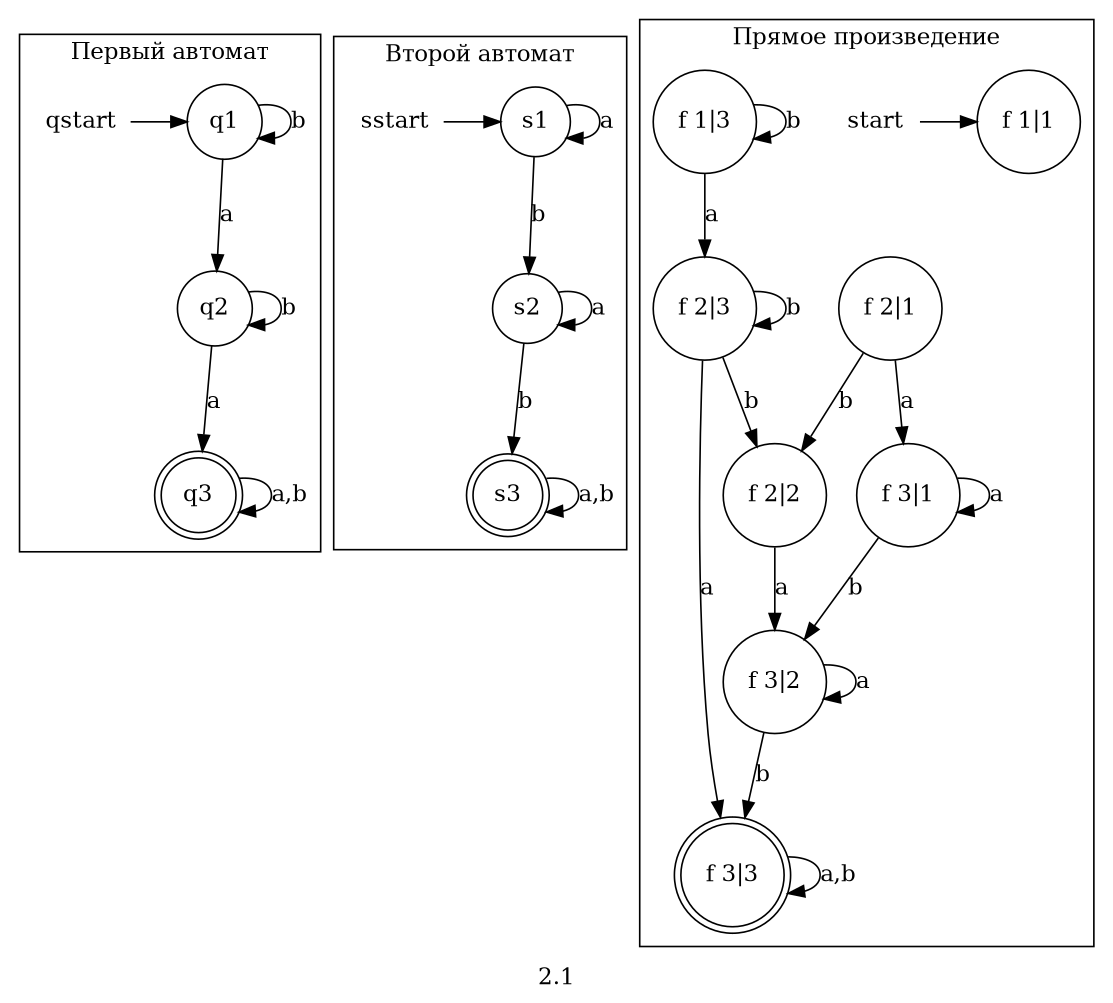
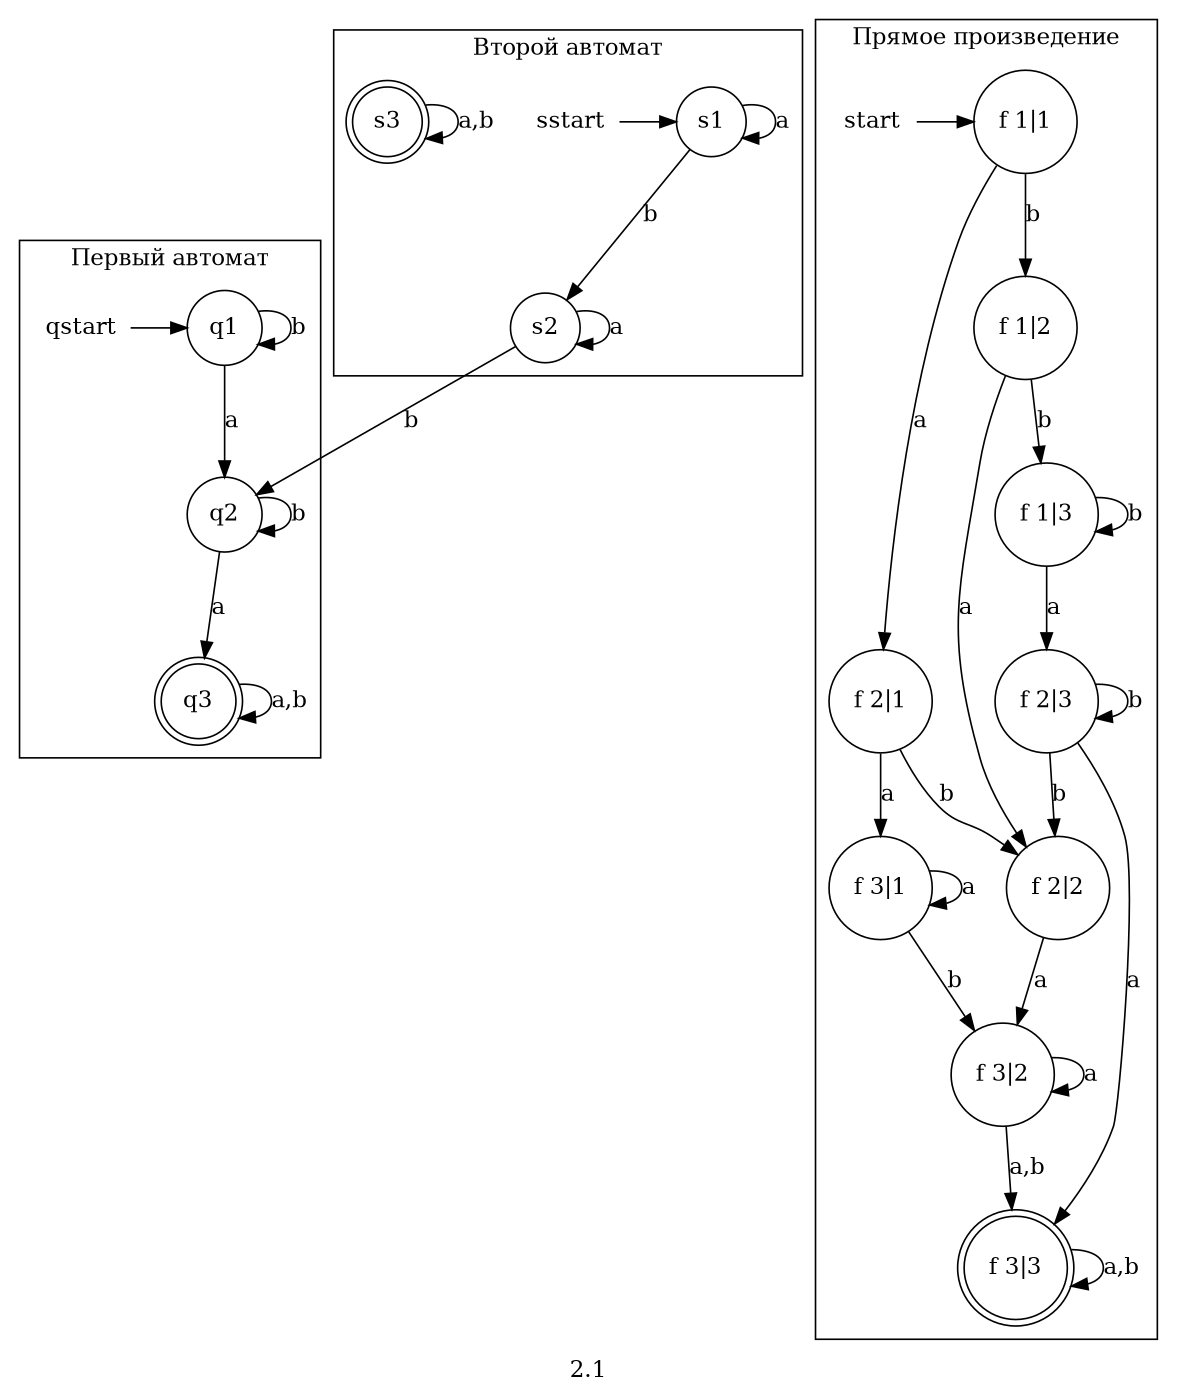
none -> (1026, 328)
(519, 390) -> (393, 417)
none -> (918, 393)
(763, 775) -> (1027, 1168)
